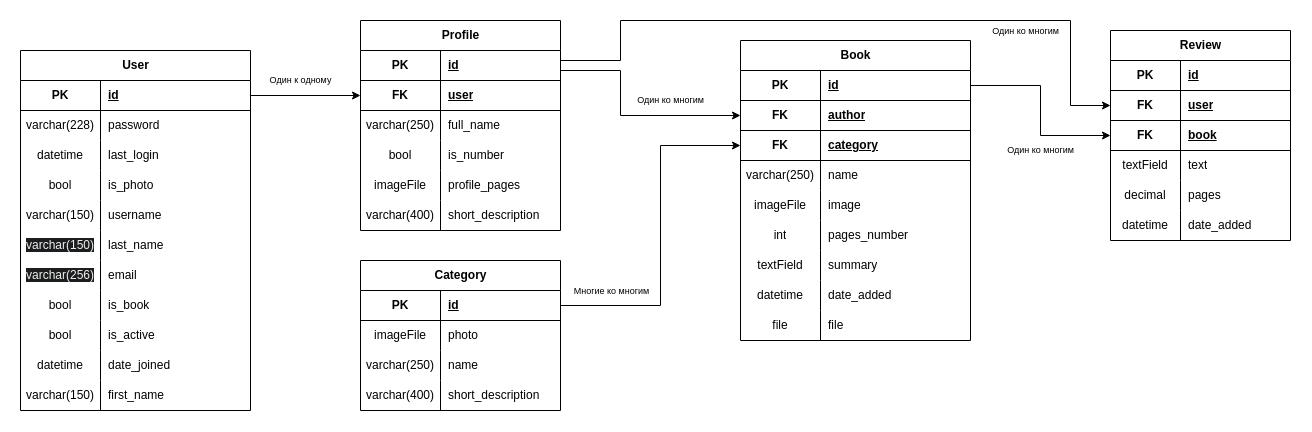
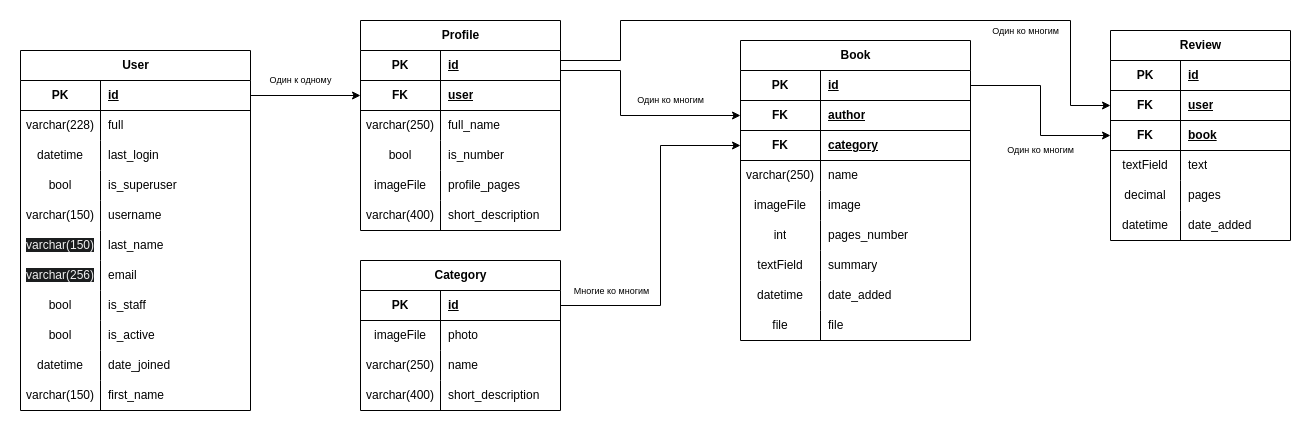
(135, 126) -> (119, 126)
(134, 186) -> (147, 186)
(130, 306) -> (134, 306)
